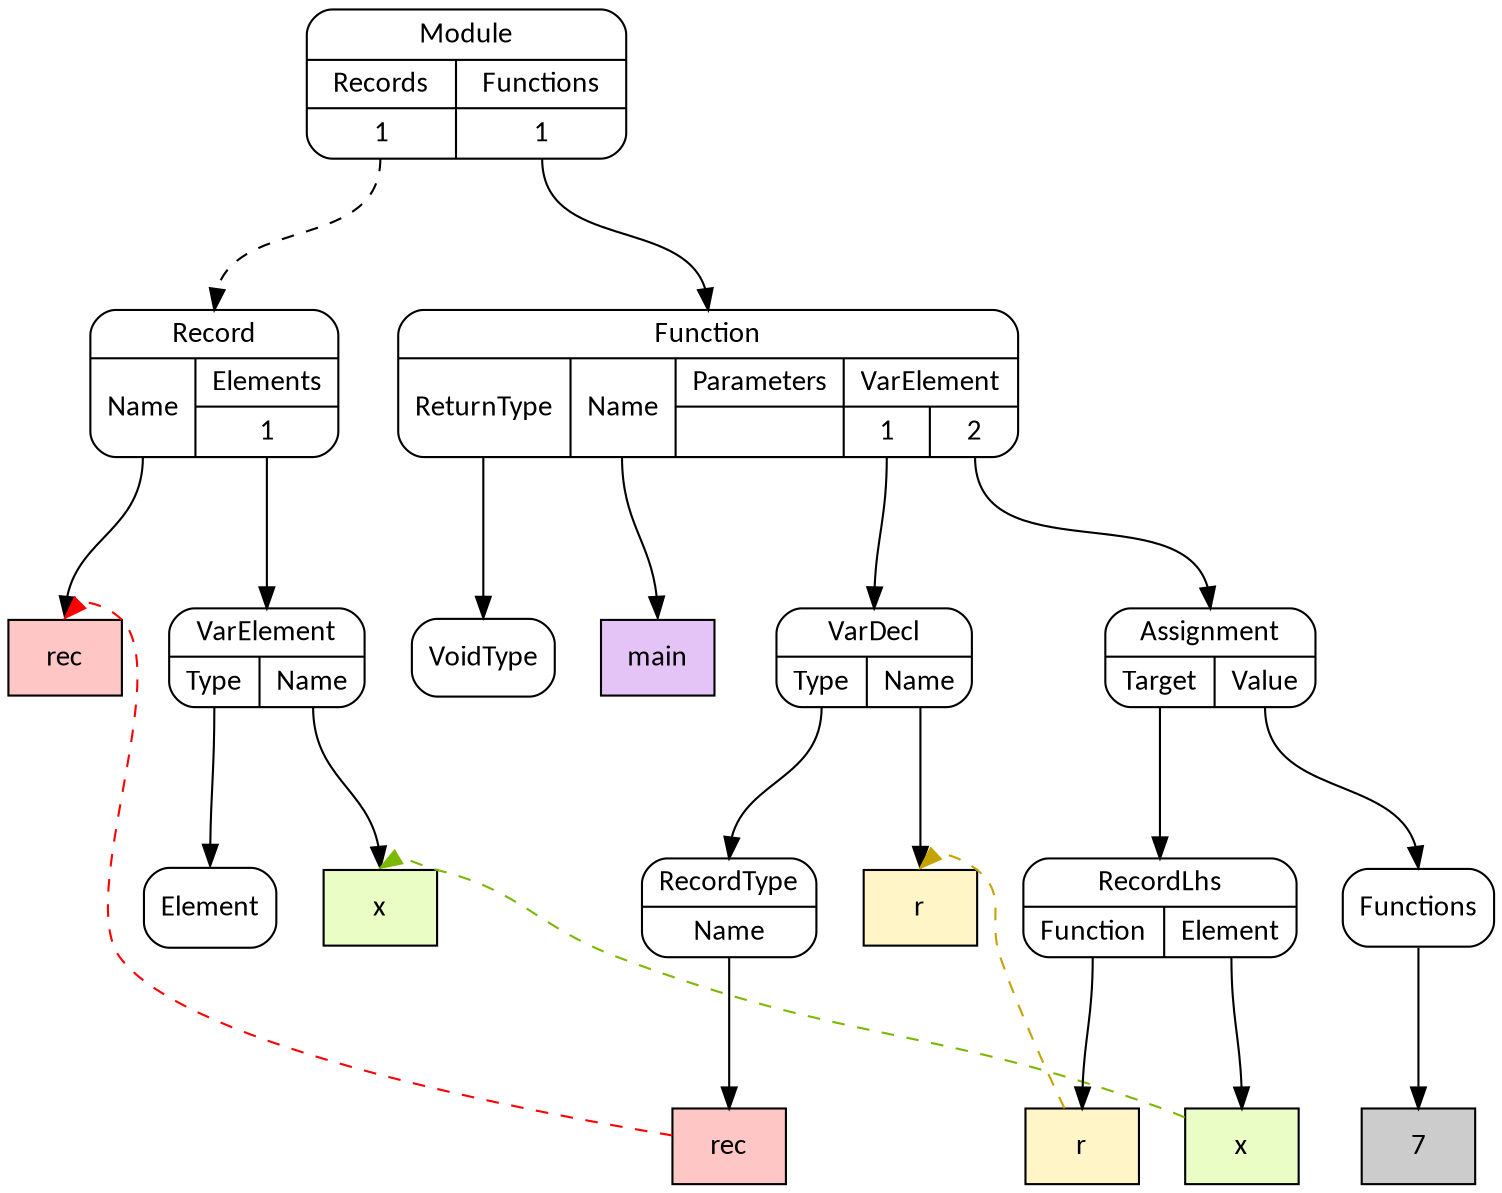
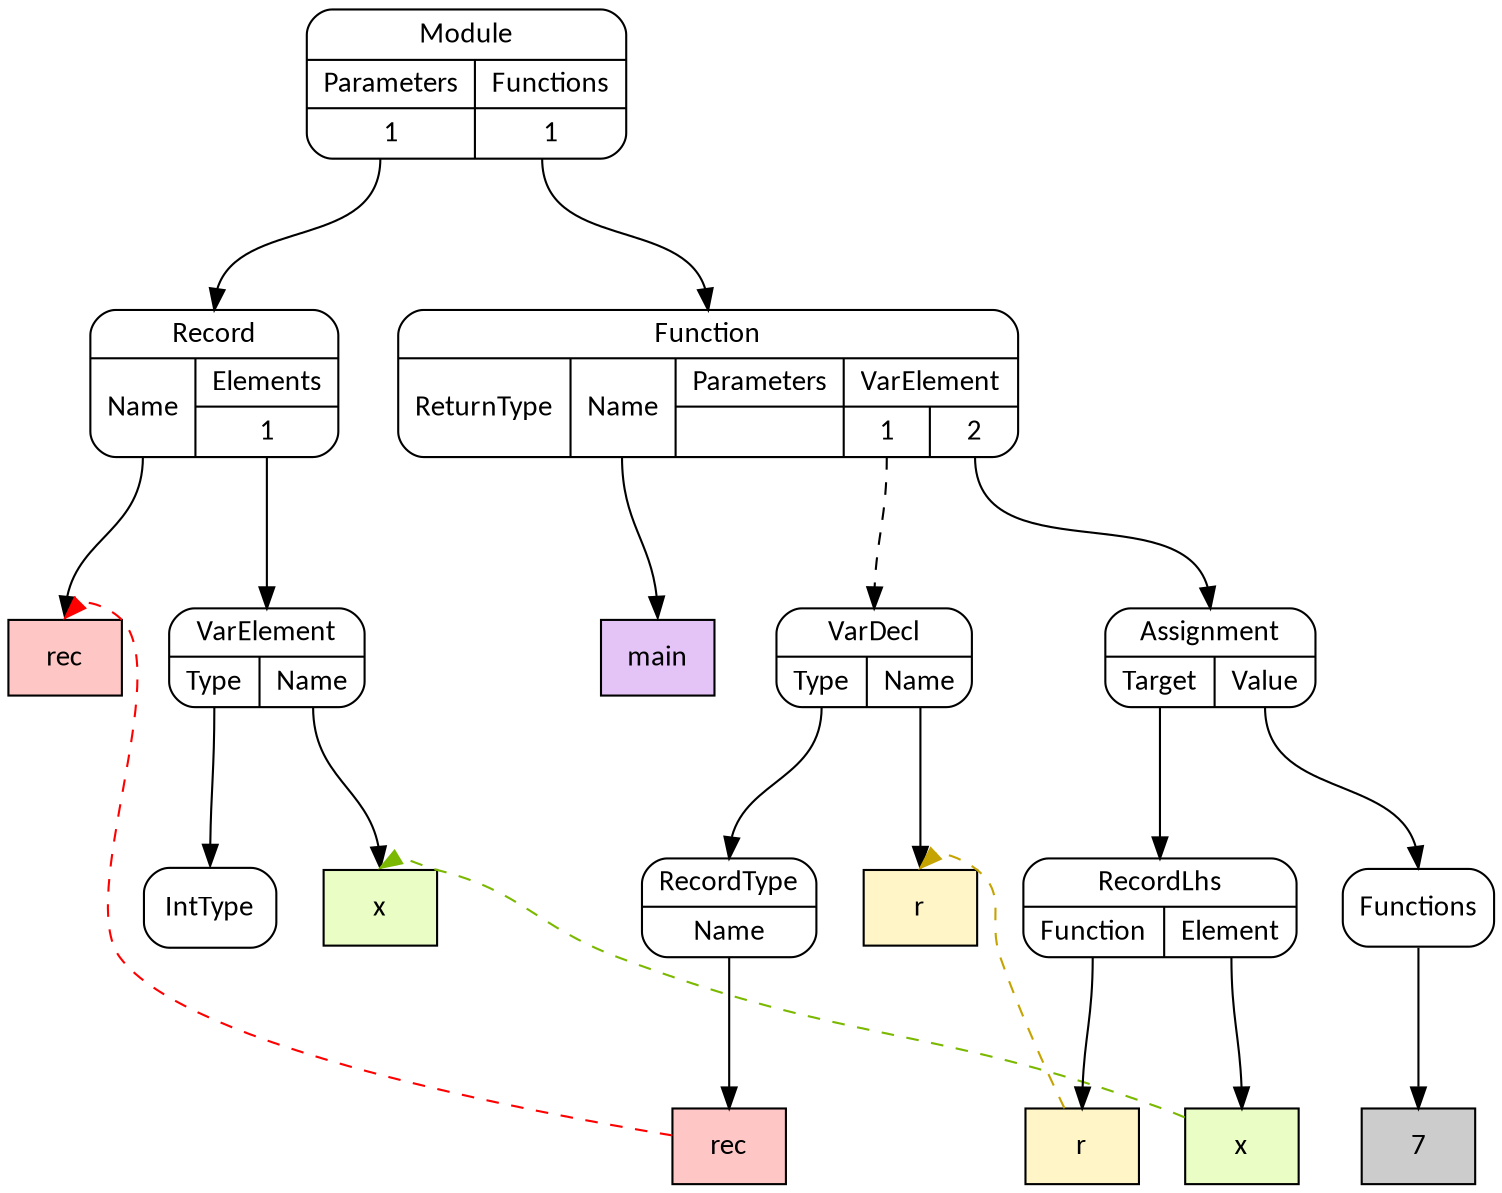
(381, 83) -> (391, 83)
(307, 231) -> (307, 231)
(882, 522) -> (882, 522)
(483, 658) -> none
(210, 908) -> (210, 908)
